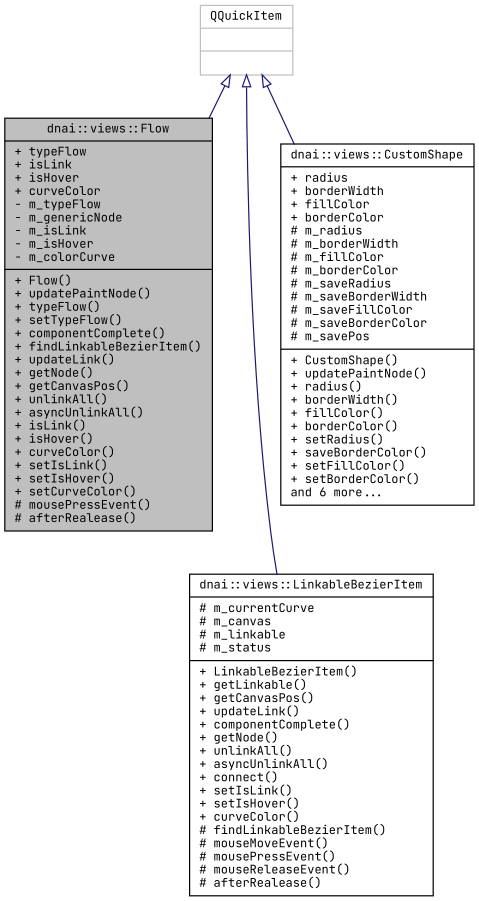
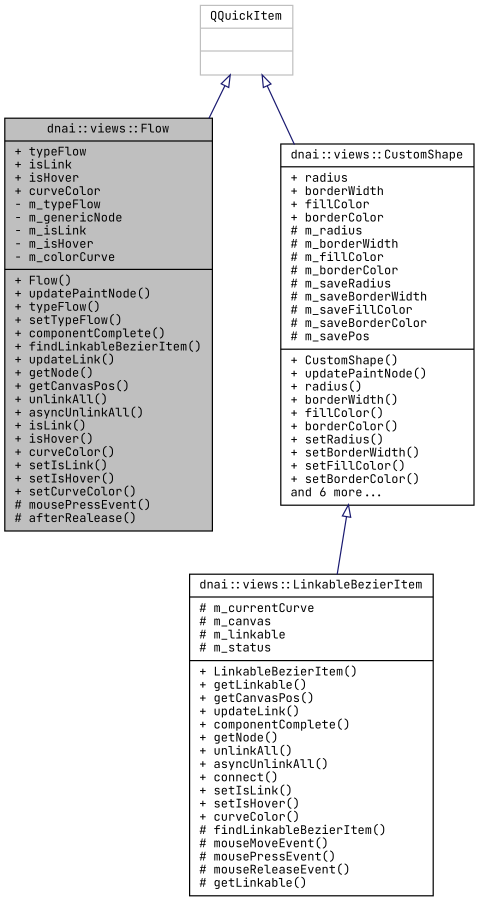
(254, 332) -> (342, 546)
(359, 453) -> (356, 453)
(261, 883) -> (254, 883)
